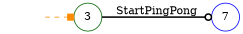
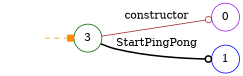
none -> (226, 17)
(226, 17) -> (226, 59)
